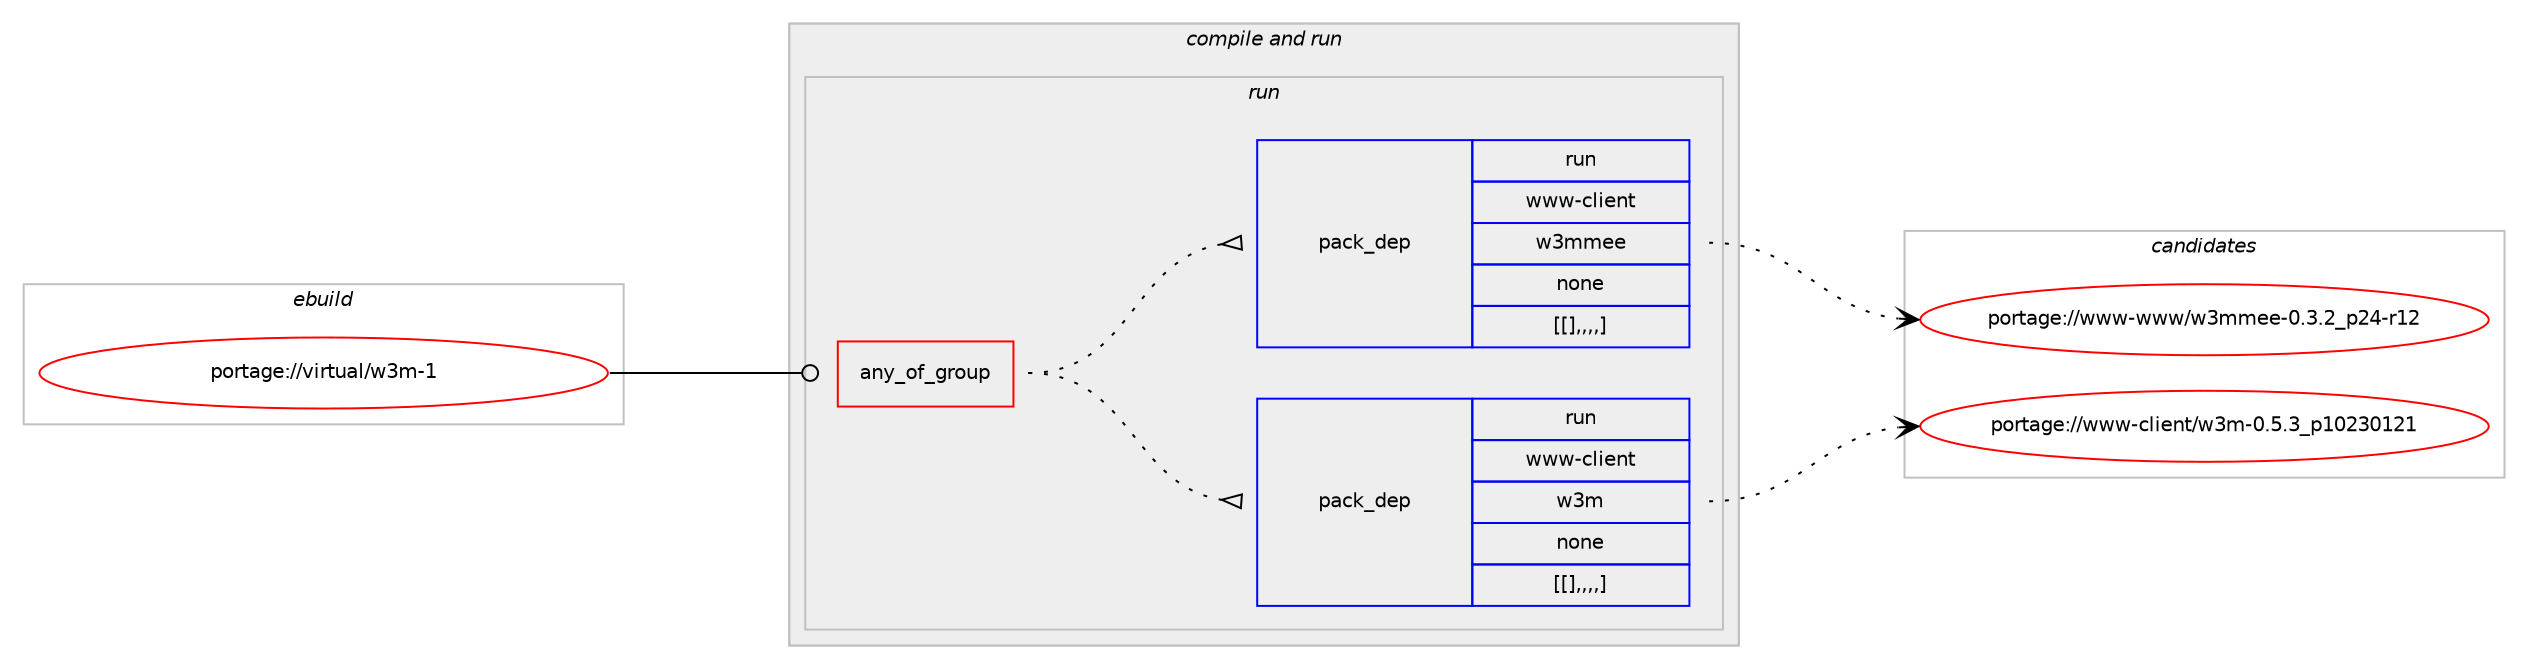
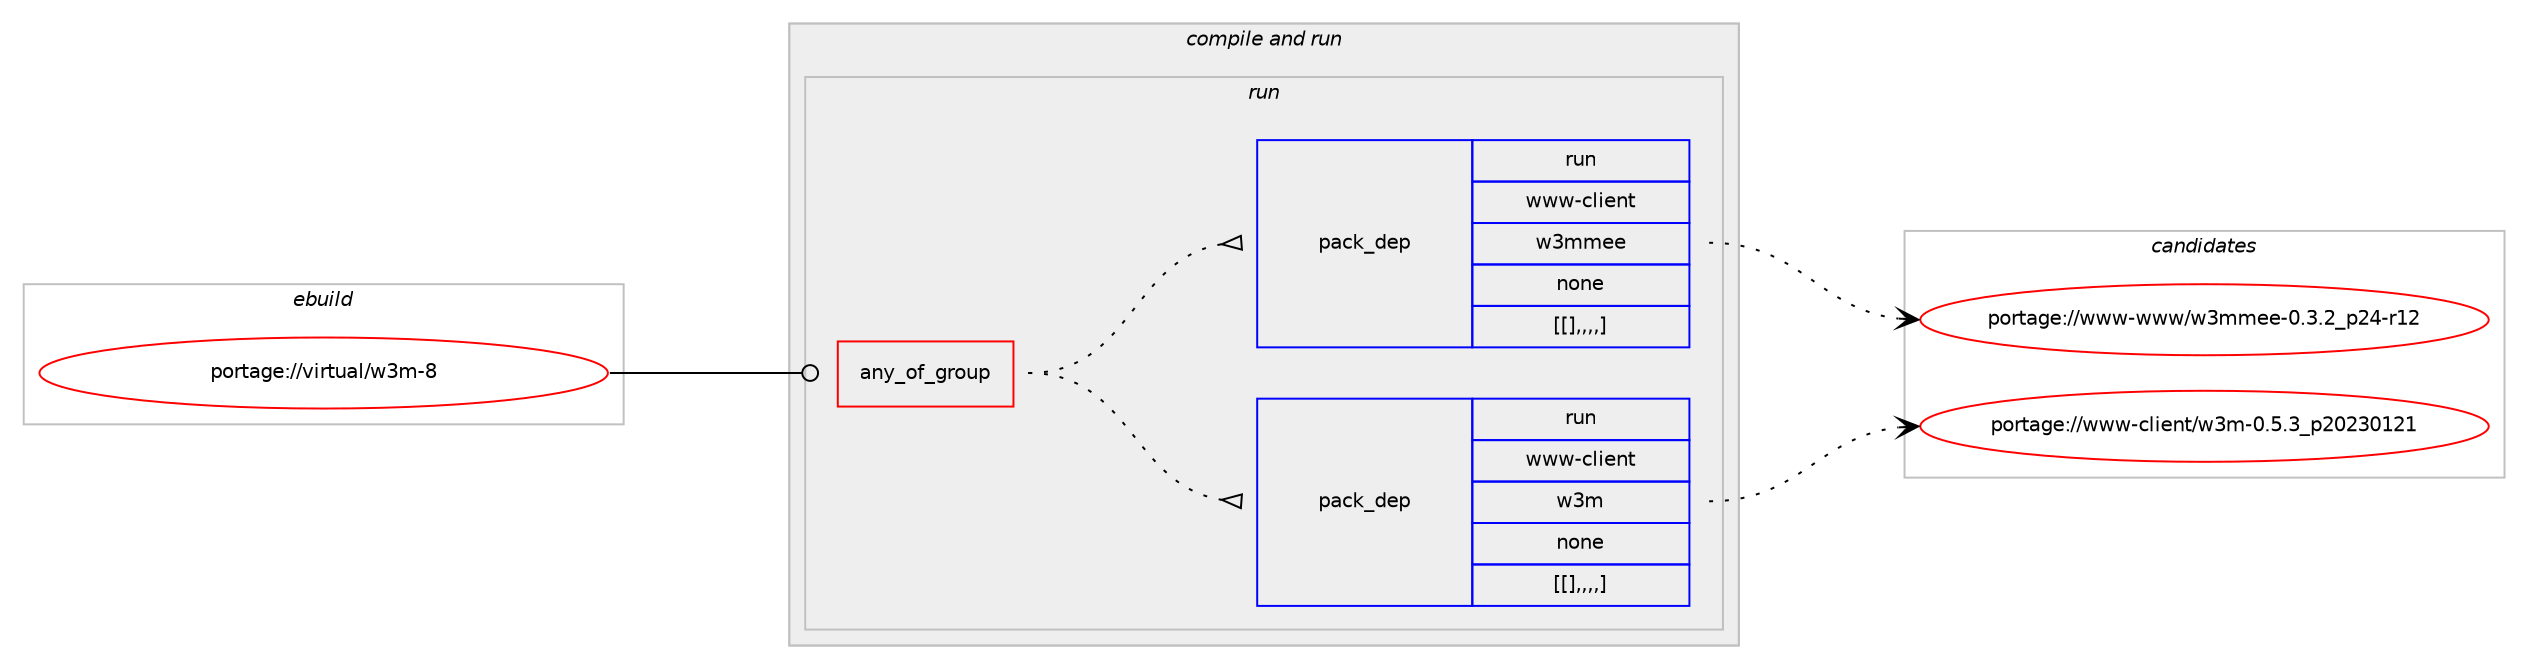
(324, 373) -> (324, 373)
(2205, 426) -> (2205, 426)
